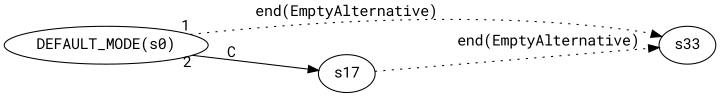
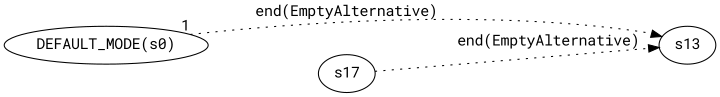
(687, 45) -> (687, 45)
(250, 62) -> none
